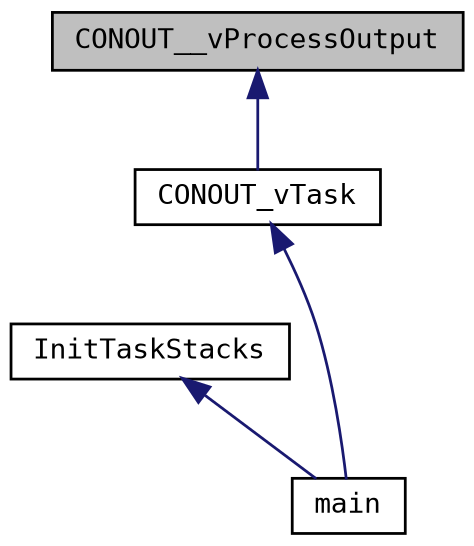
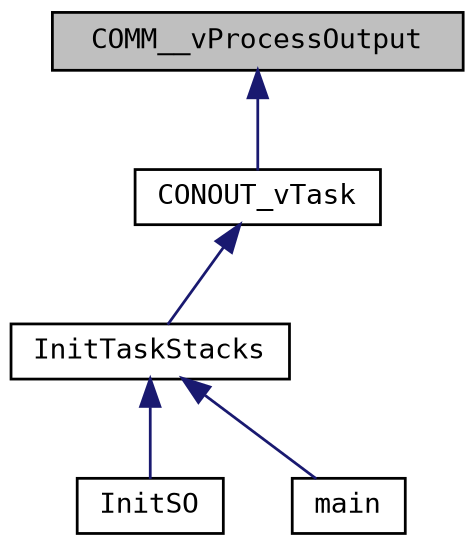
(258, 41) -> (258, 41)
(326, 361) -> (196, 286)
none -> (150, 506)
